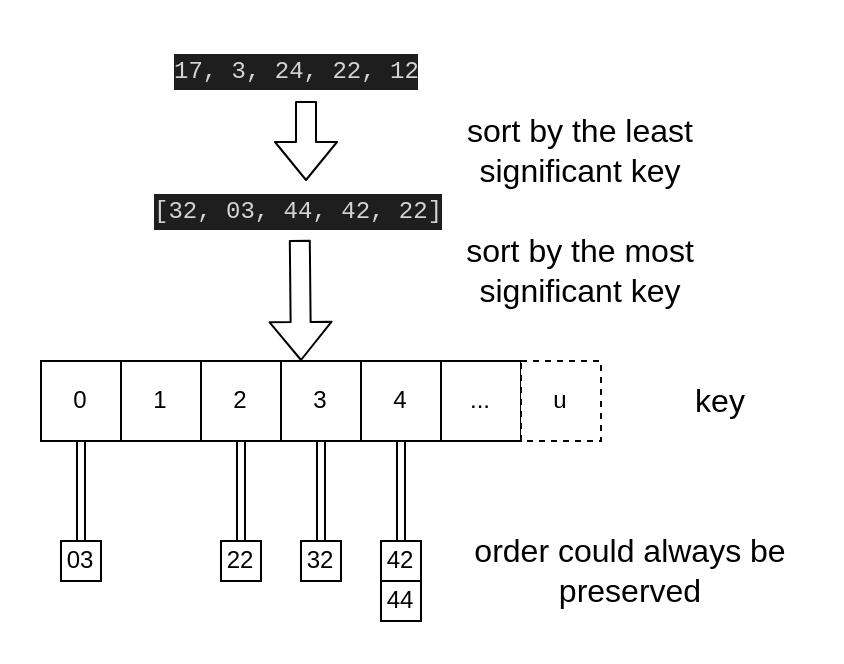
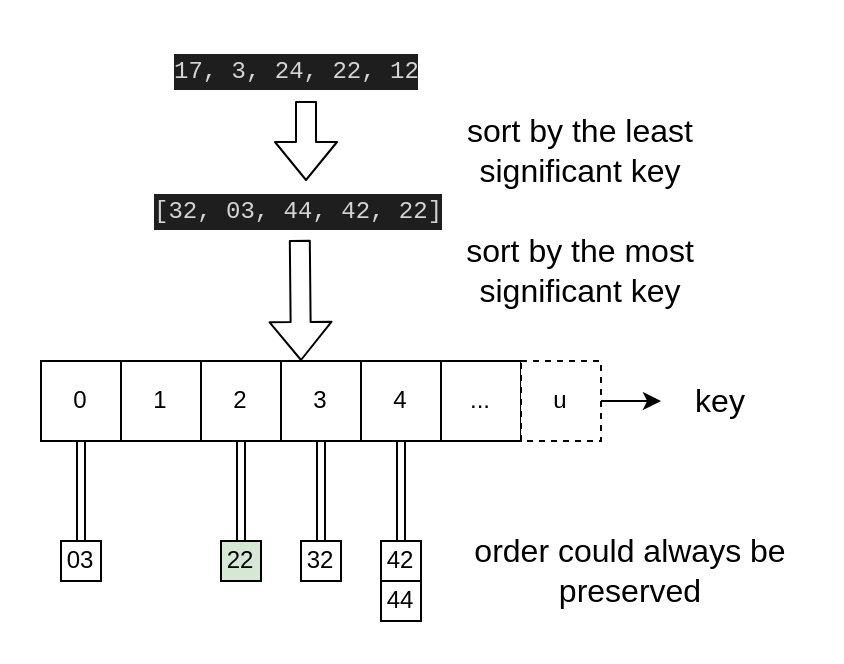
none -> (624, 401)
(241, 561) -> (241, 561)
